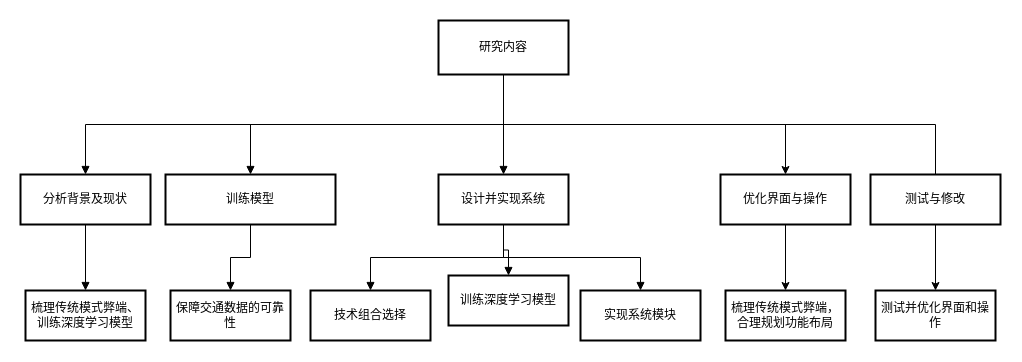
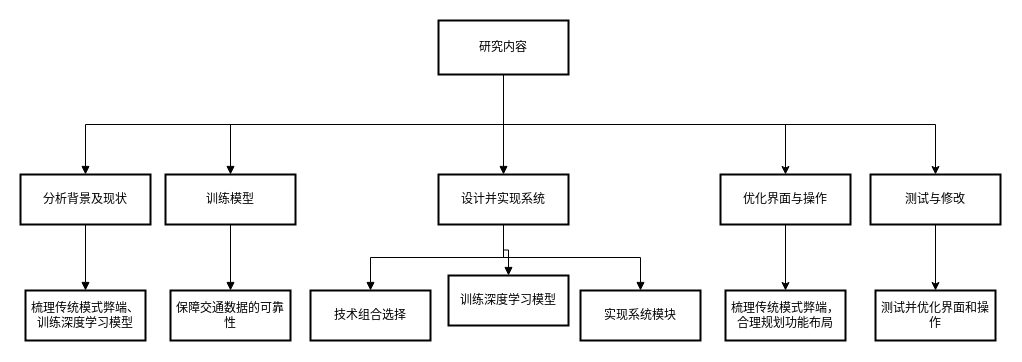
(936, 168) -> (936, 166)
(251, 200) -> (231, 200)
